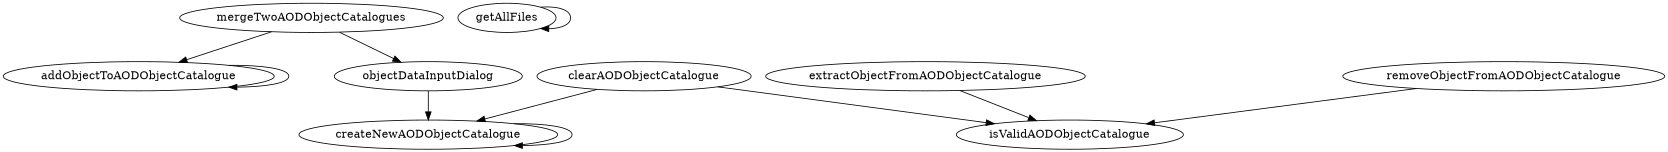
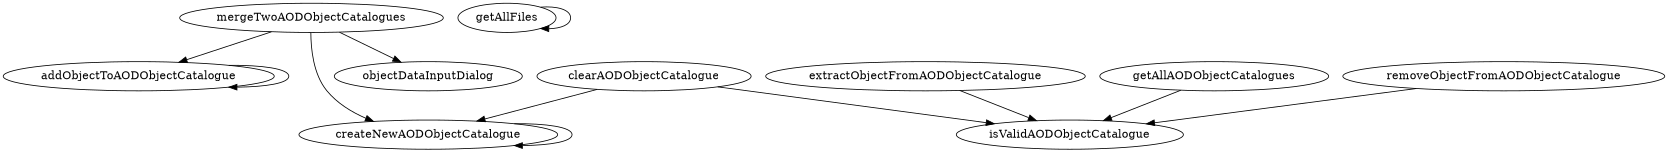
none -> (1214, 76)
(428, 101) -> (323, 85)
